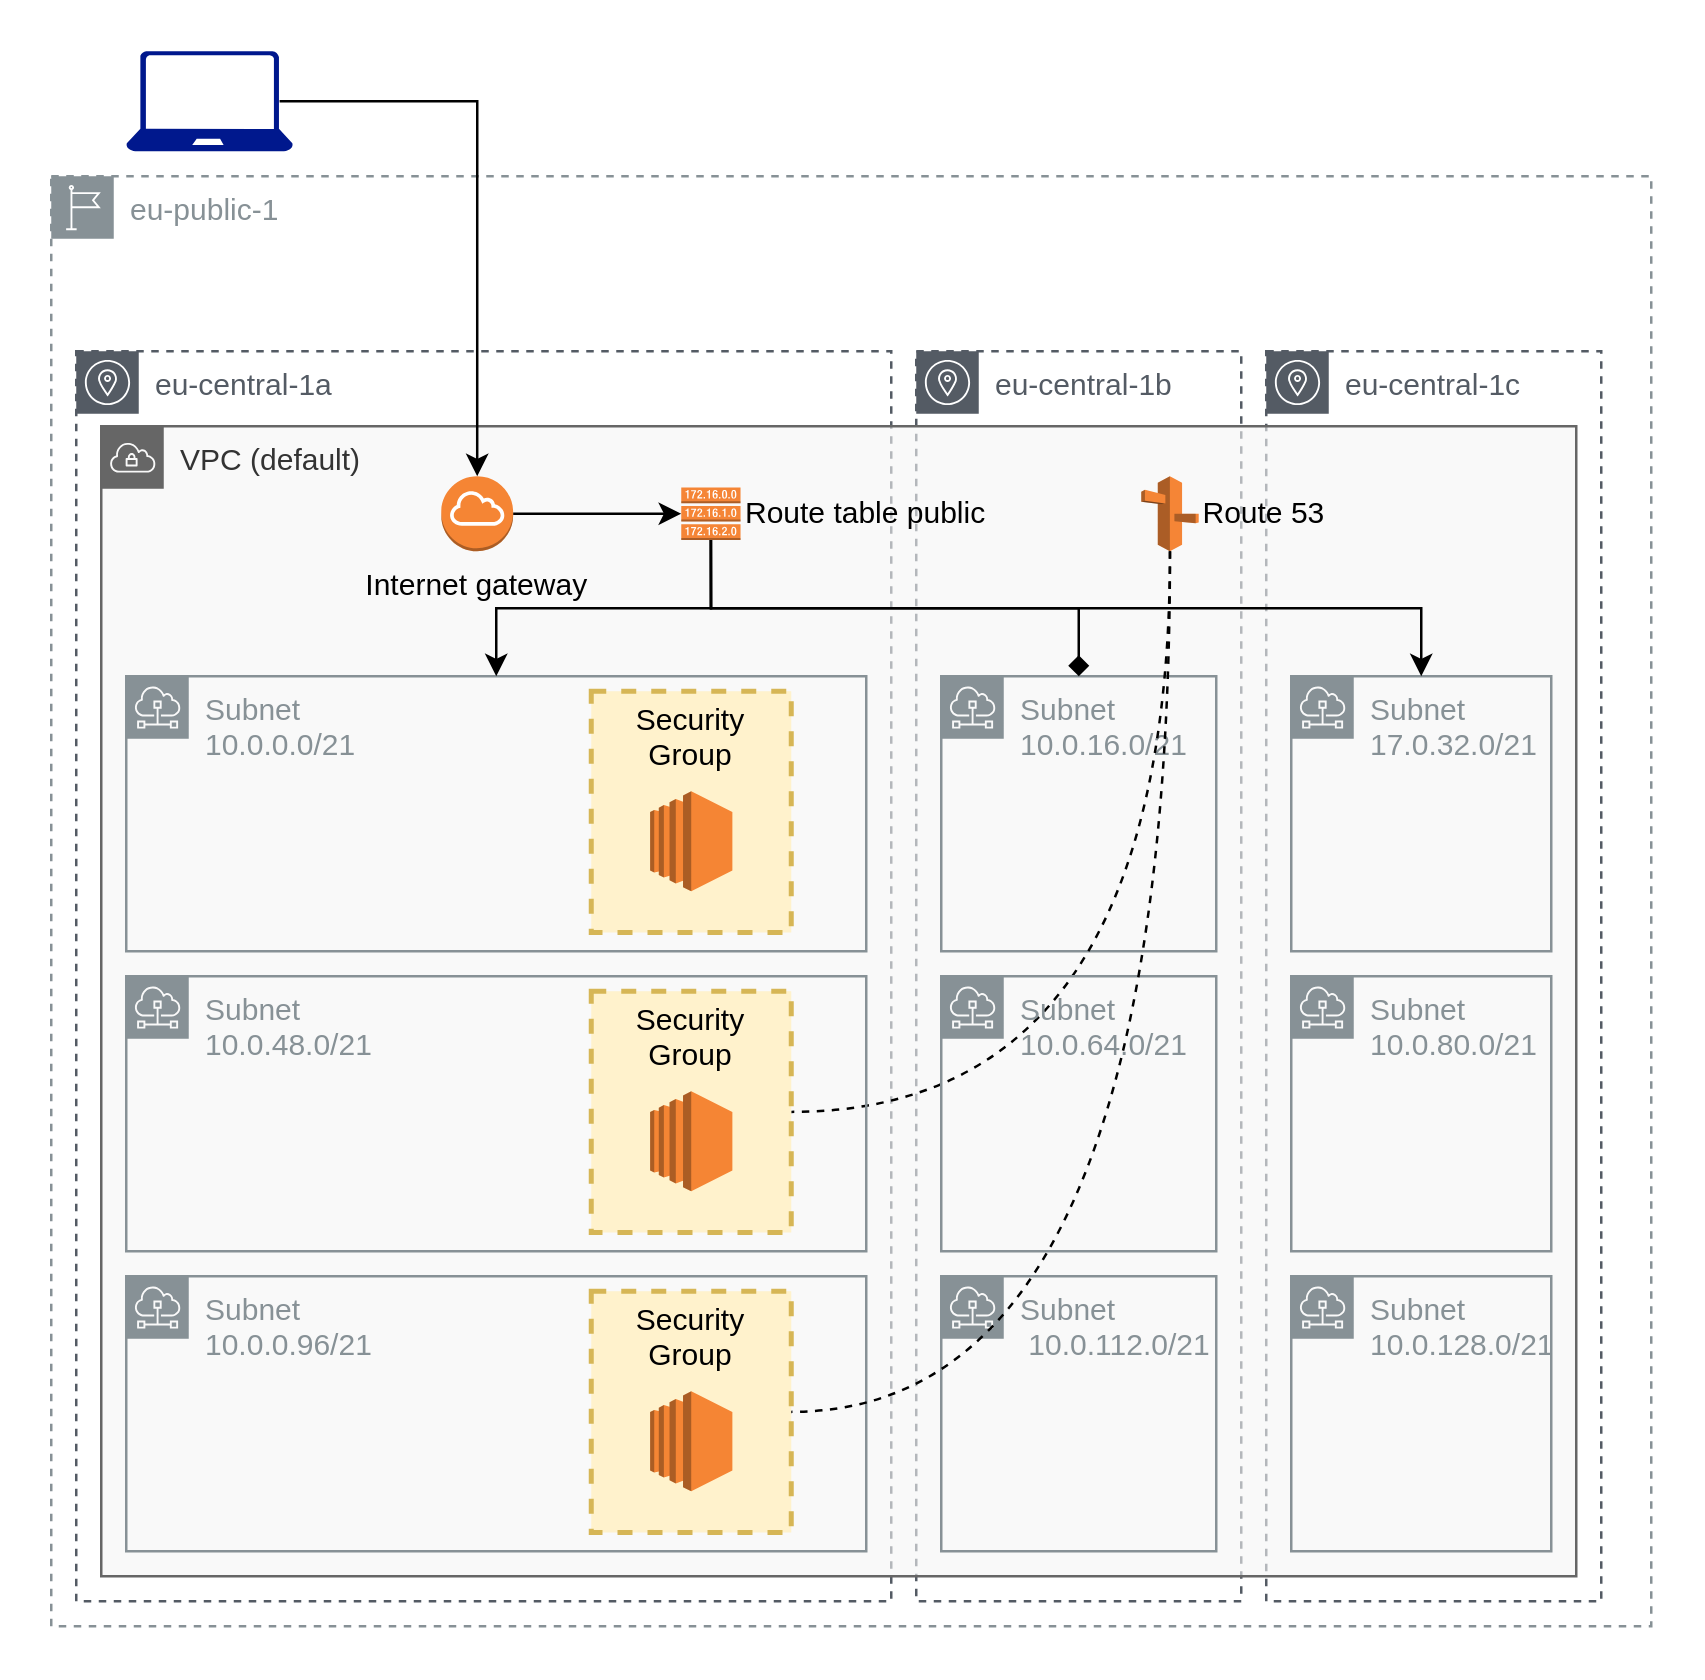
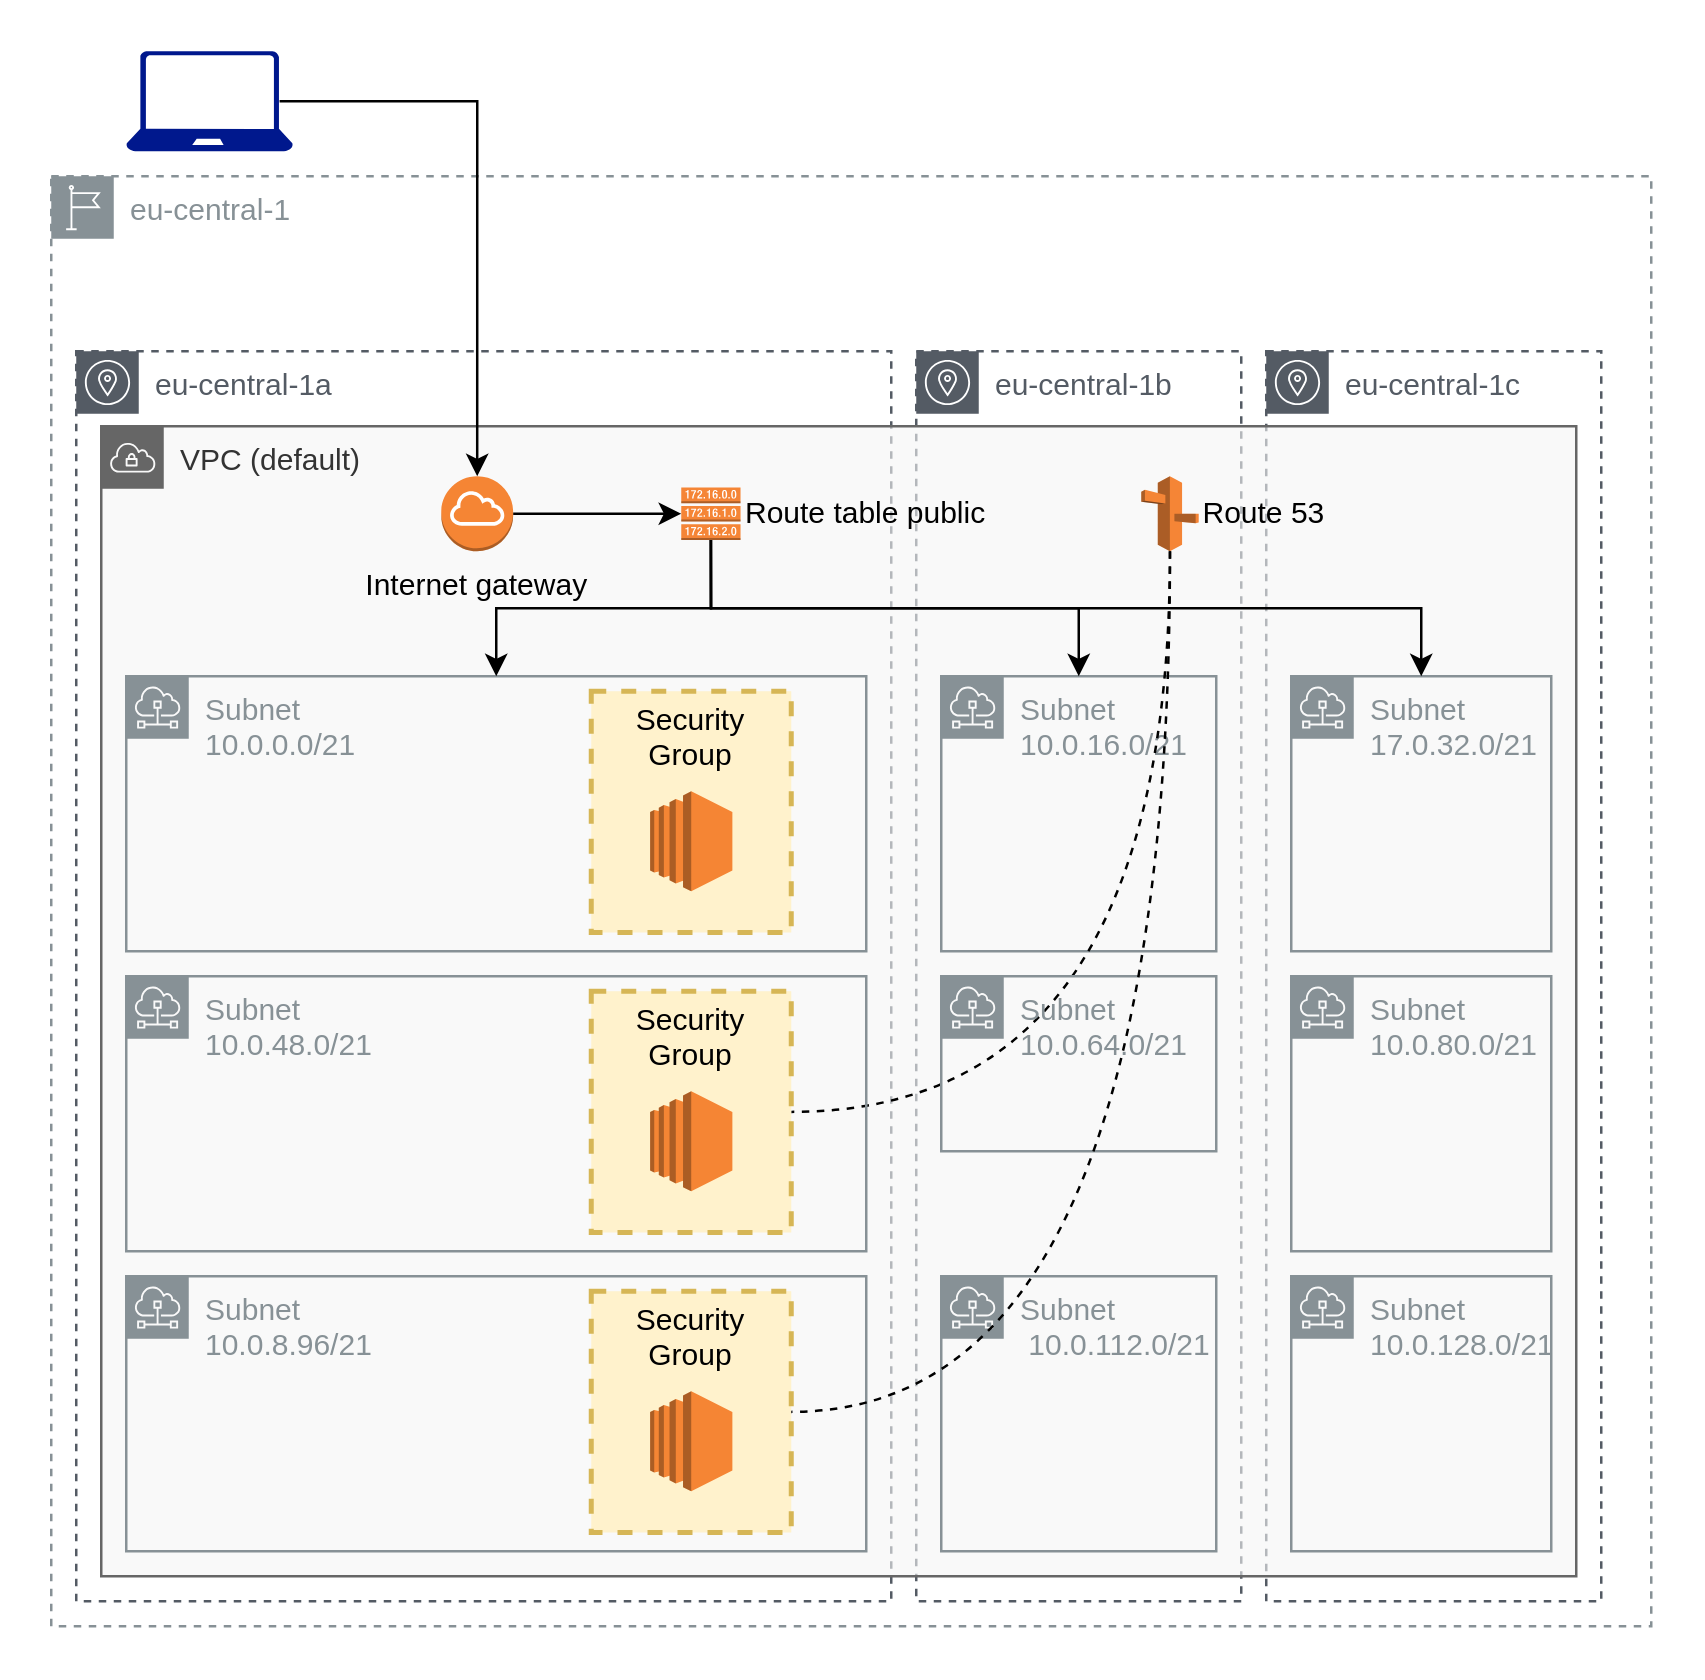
(216, 212) -> (228, 212)
(1079, 656) -> (1079, 657)
(1079, 1114) -> (1079, 1064)
(295, 1330) -> (295, 1330)
